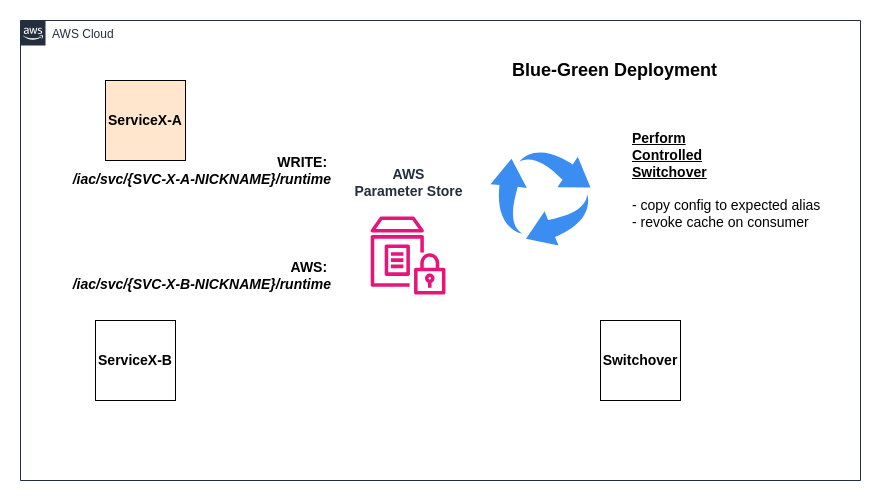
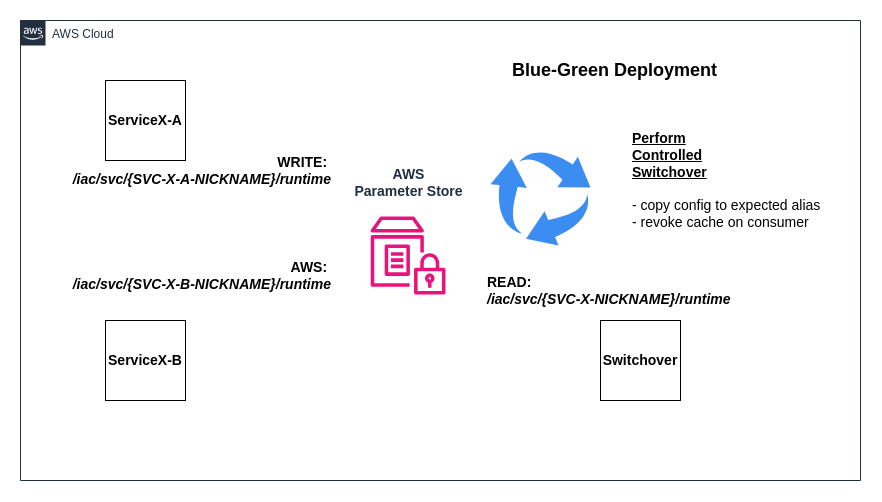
(146, 121) -> (146, 121)
none -> (602, 291)
(136, 361) -> (146, 361)
